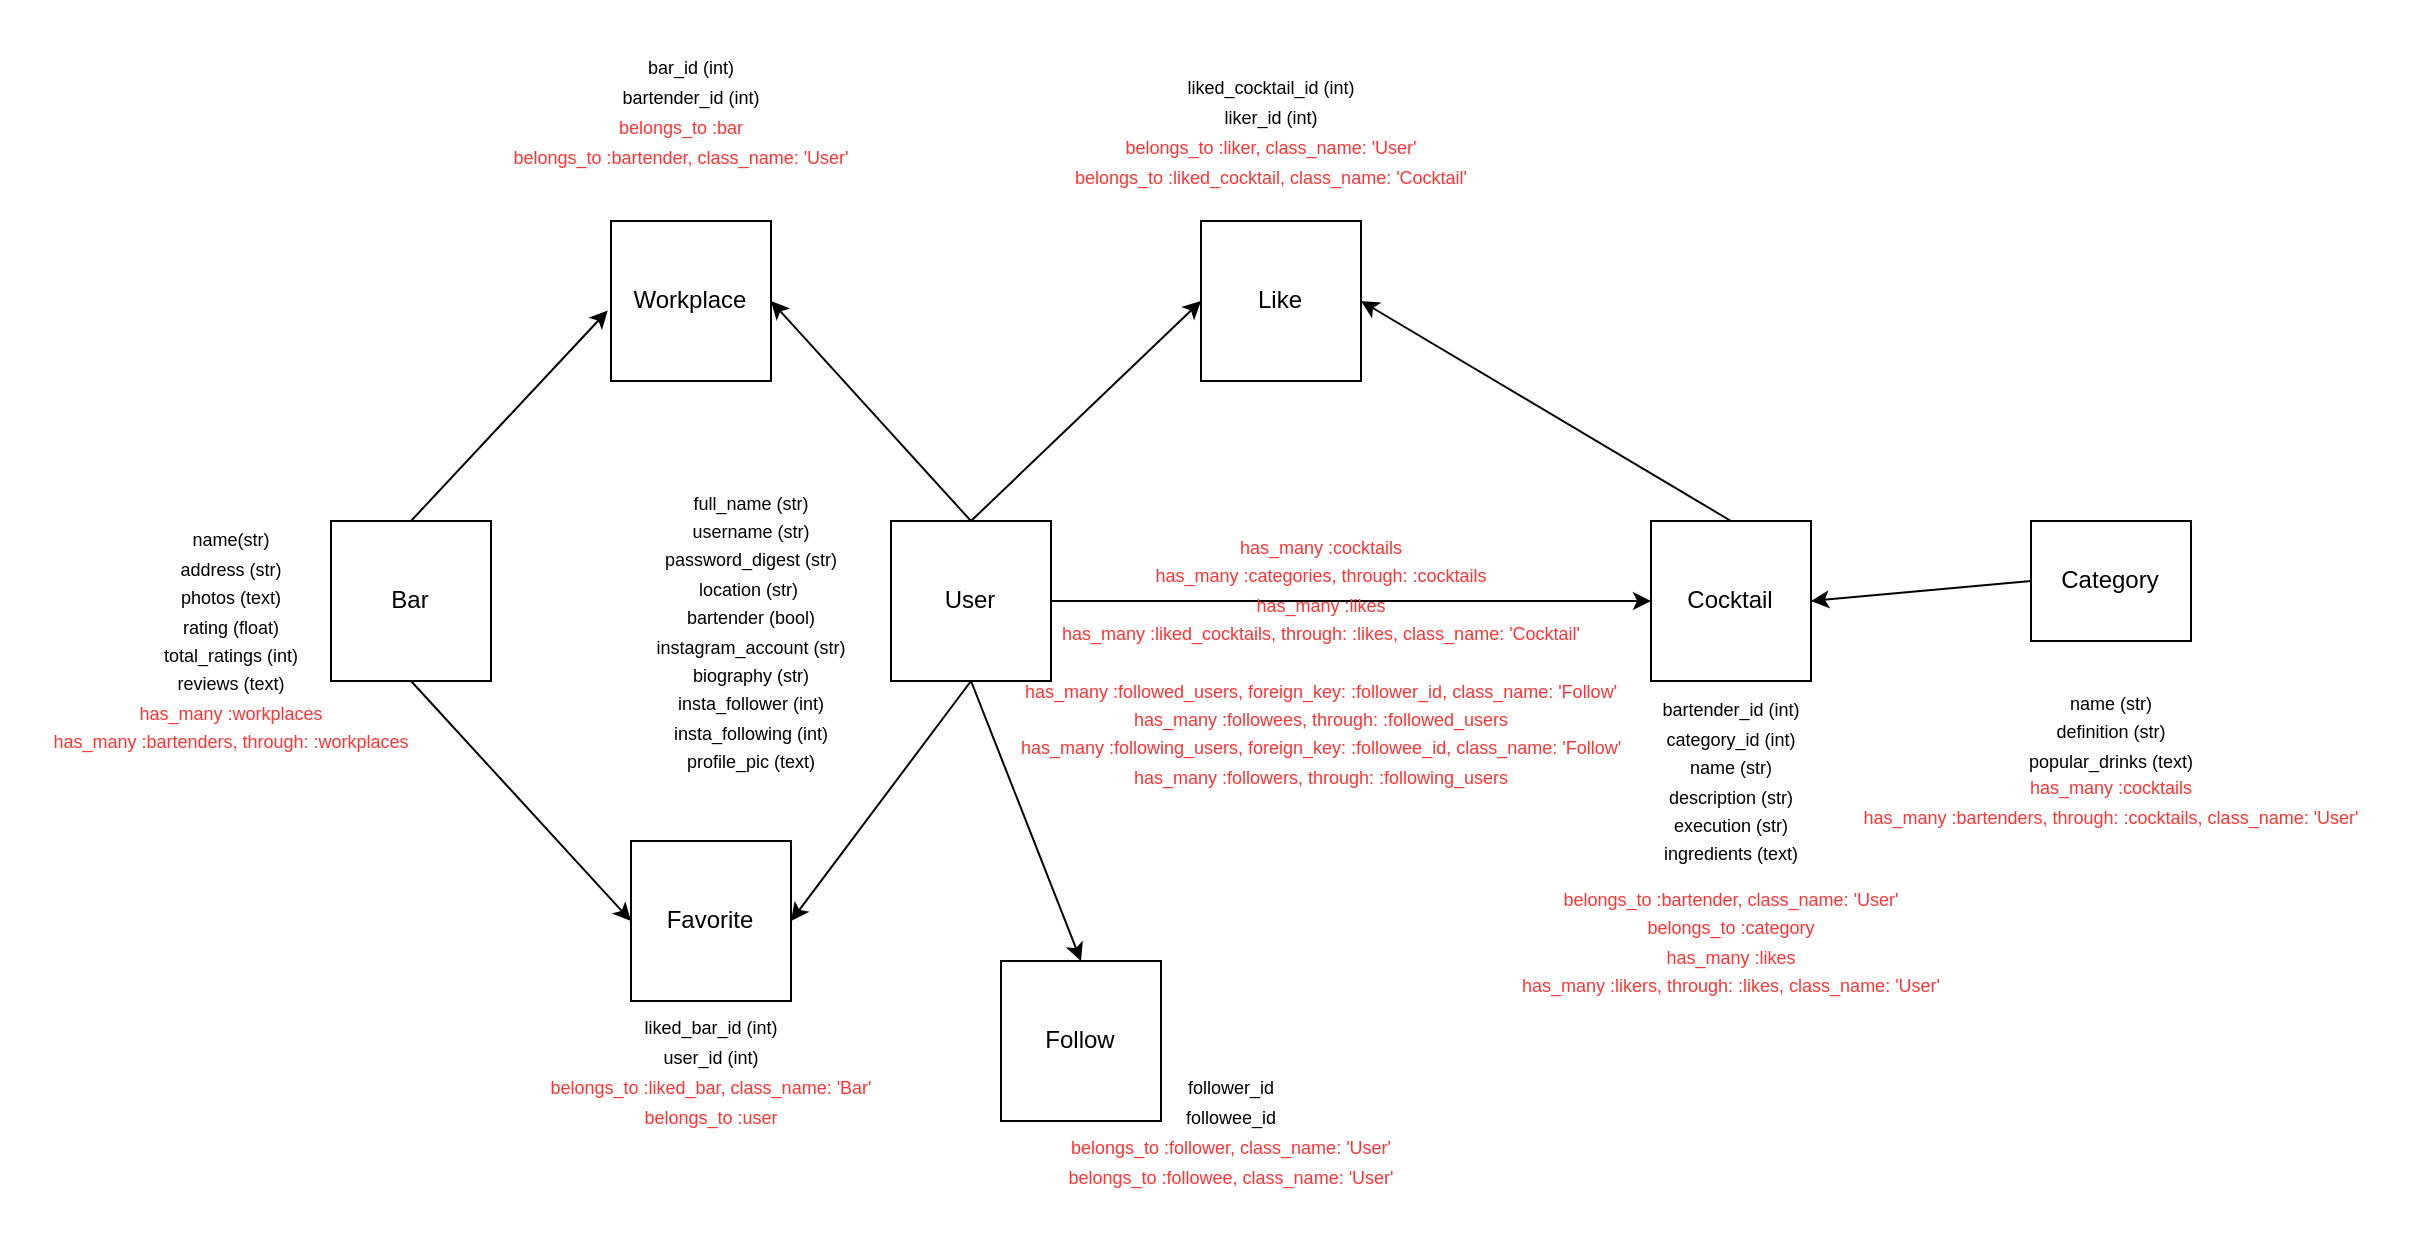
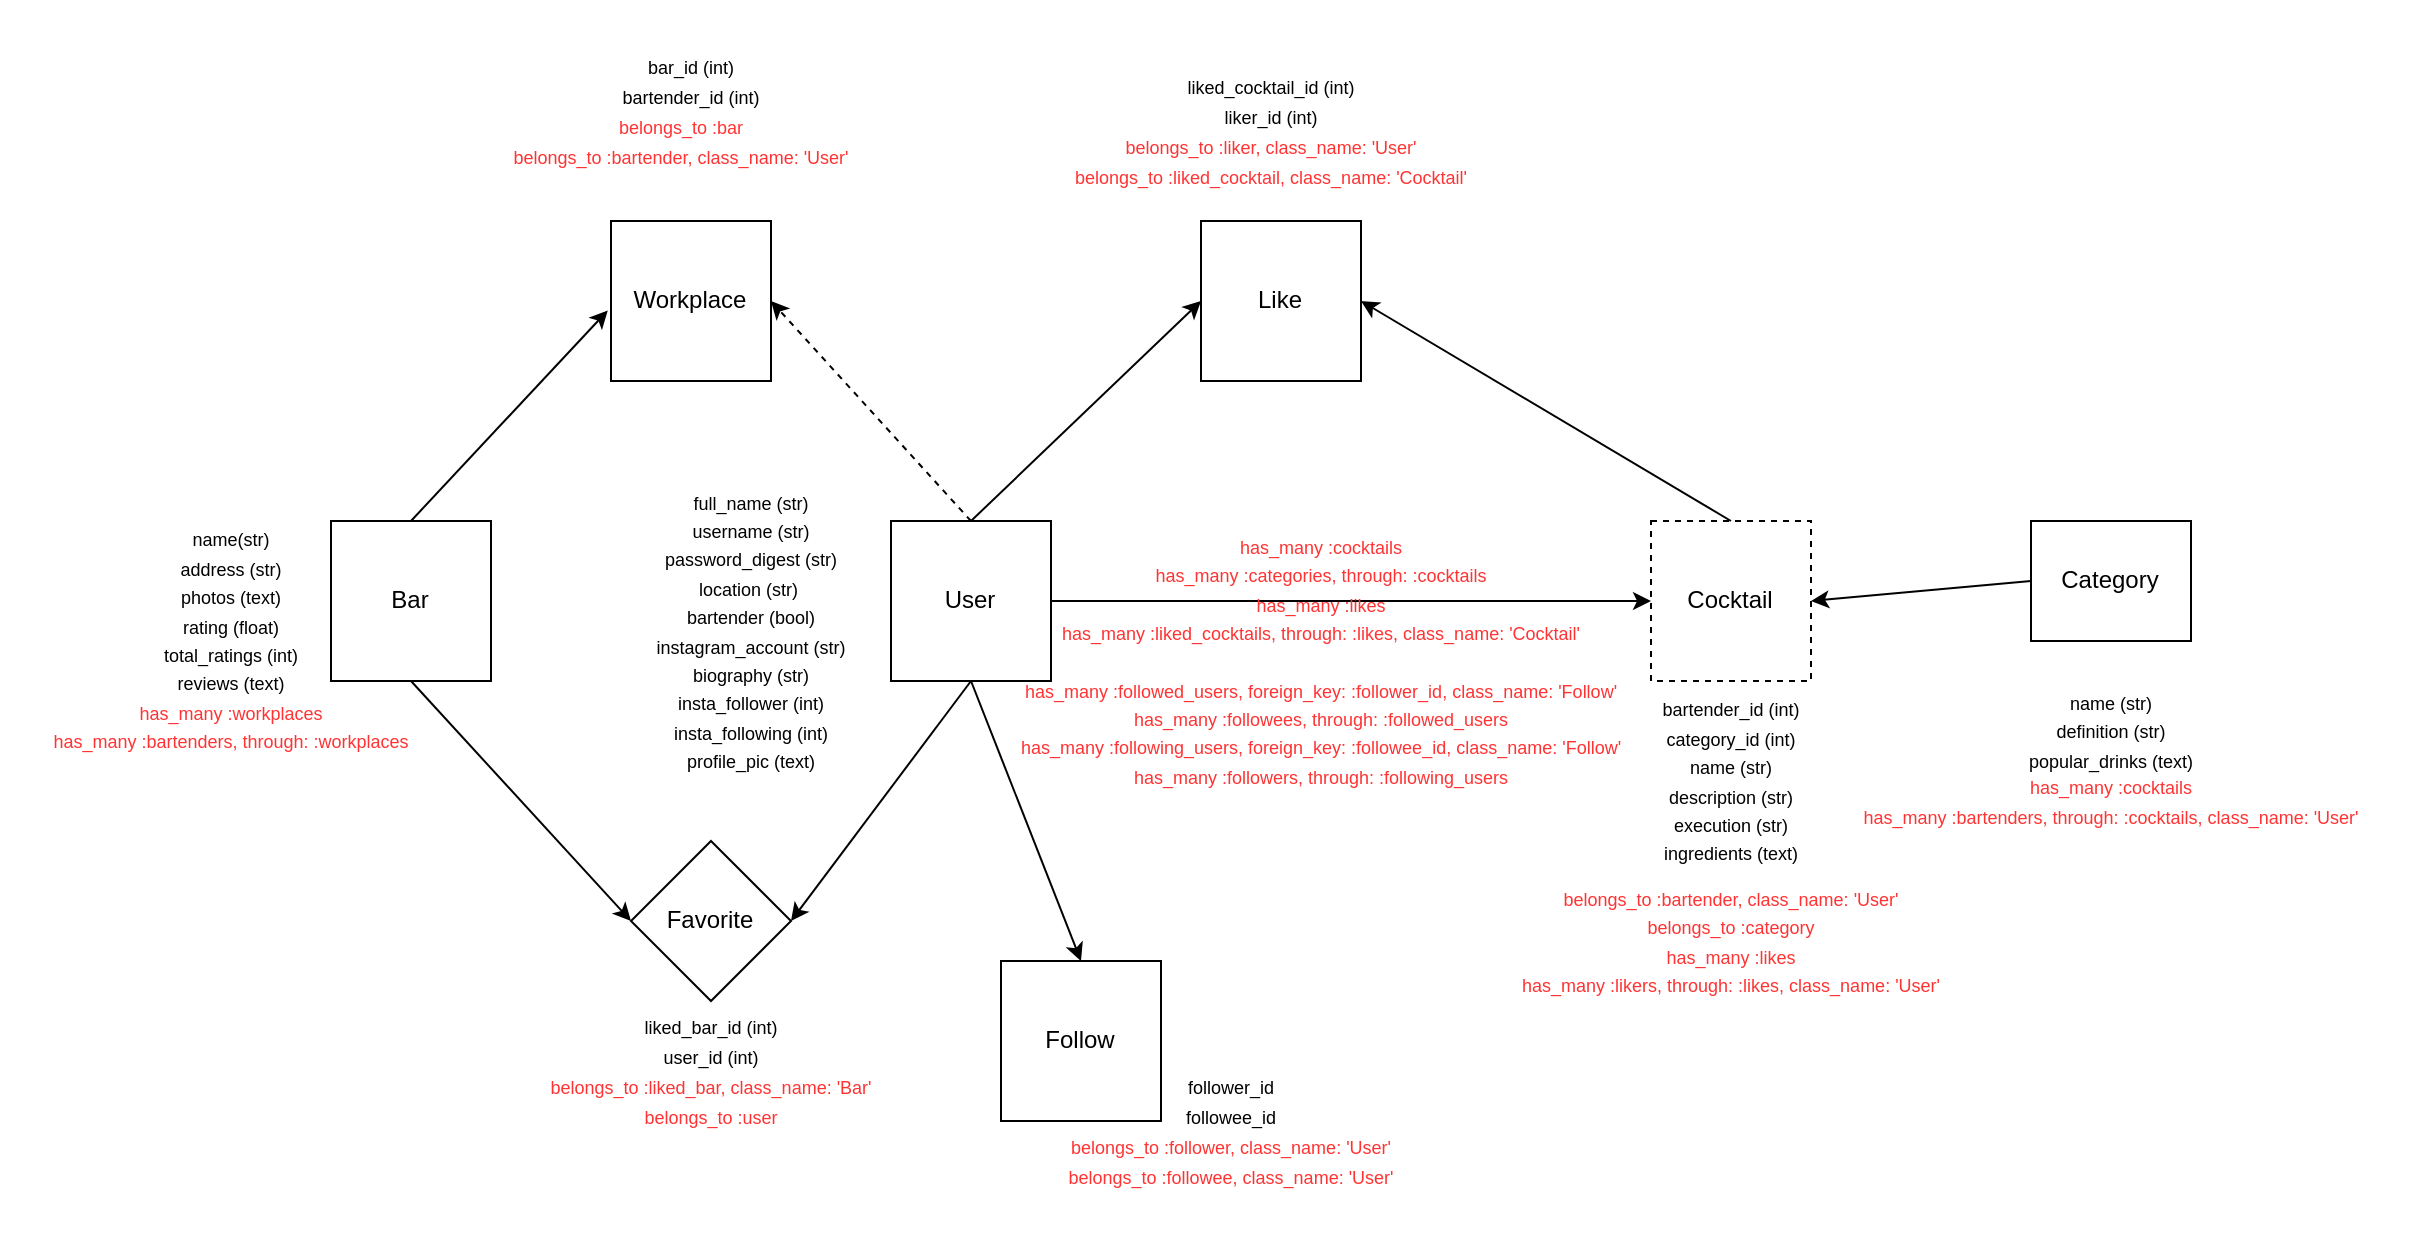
(874, 414) -> (874, 414)
(1731, 601) -> (1731, 601)
(711, 921) -> (711, 921)
